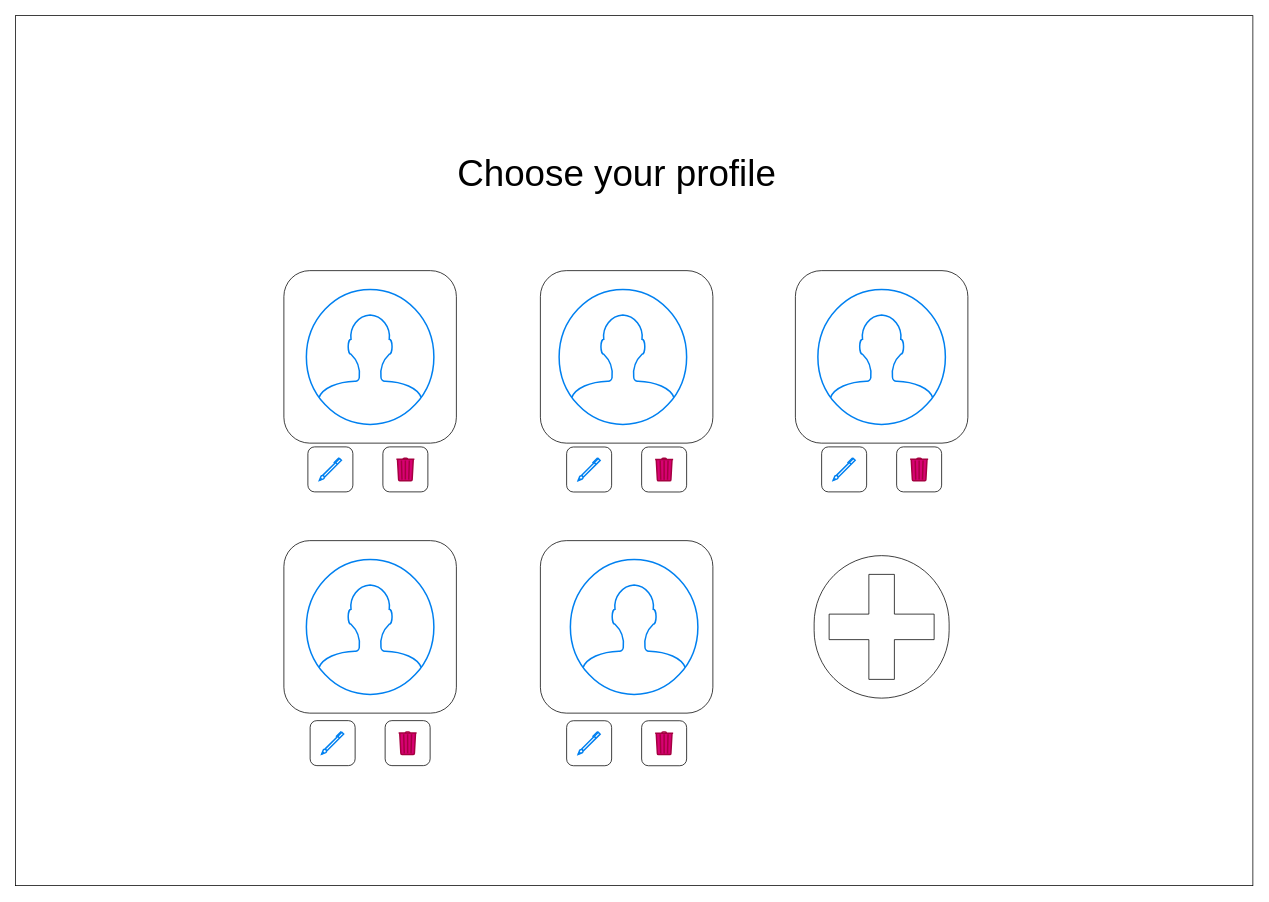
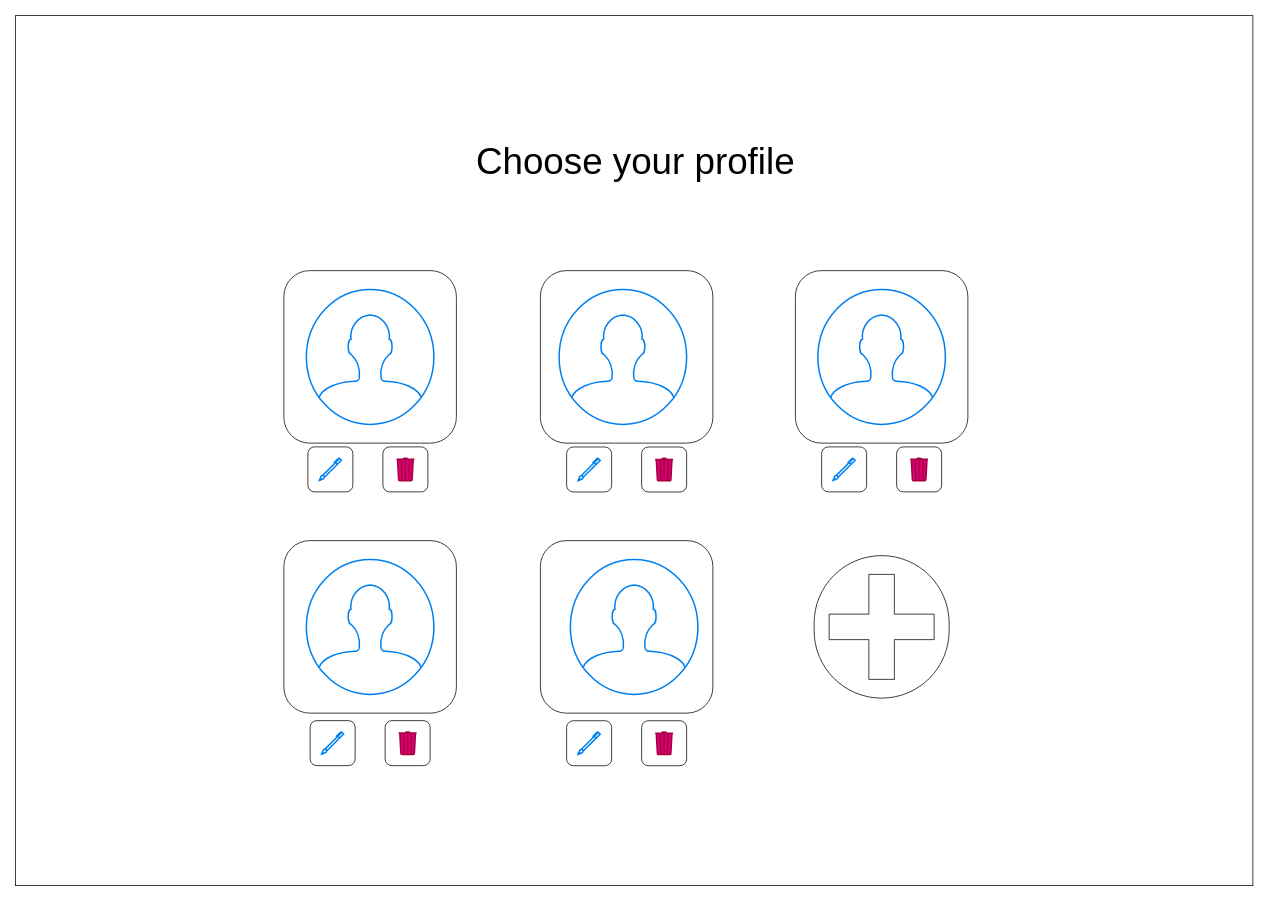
(617, 173) -> (636, 162)
